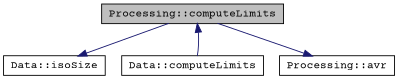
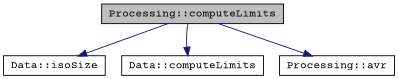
(199, 44) -> (187, 35)
